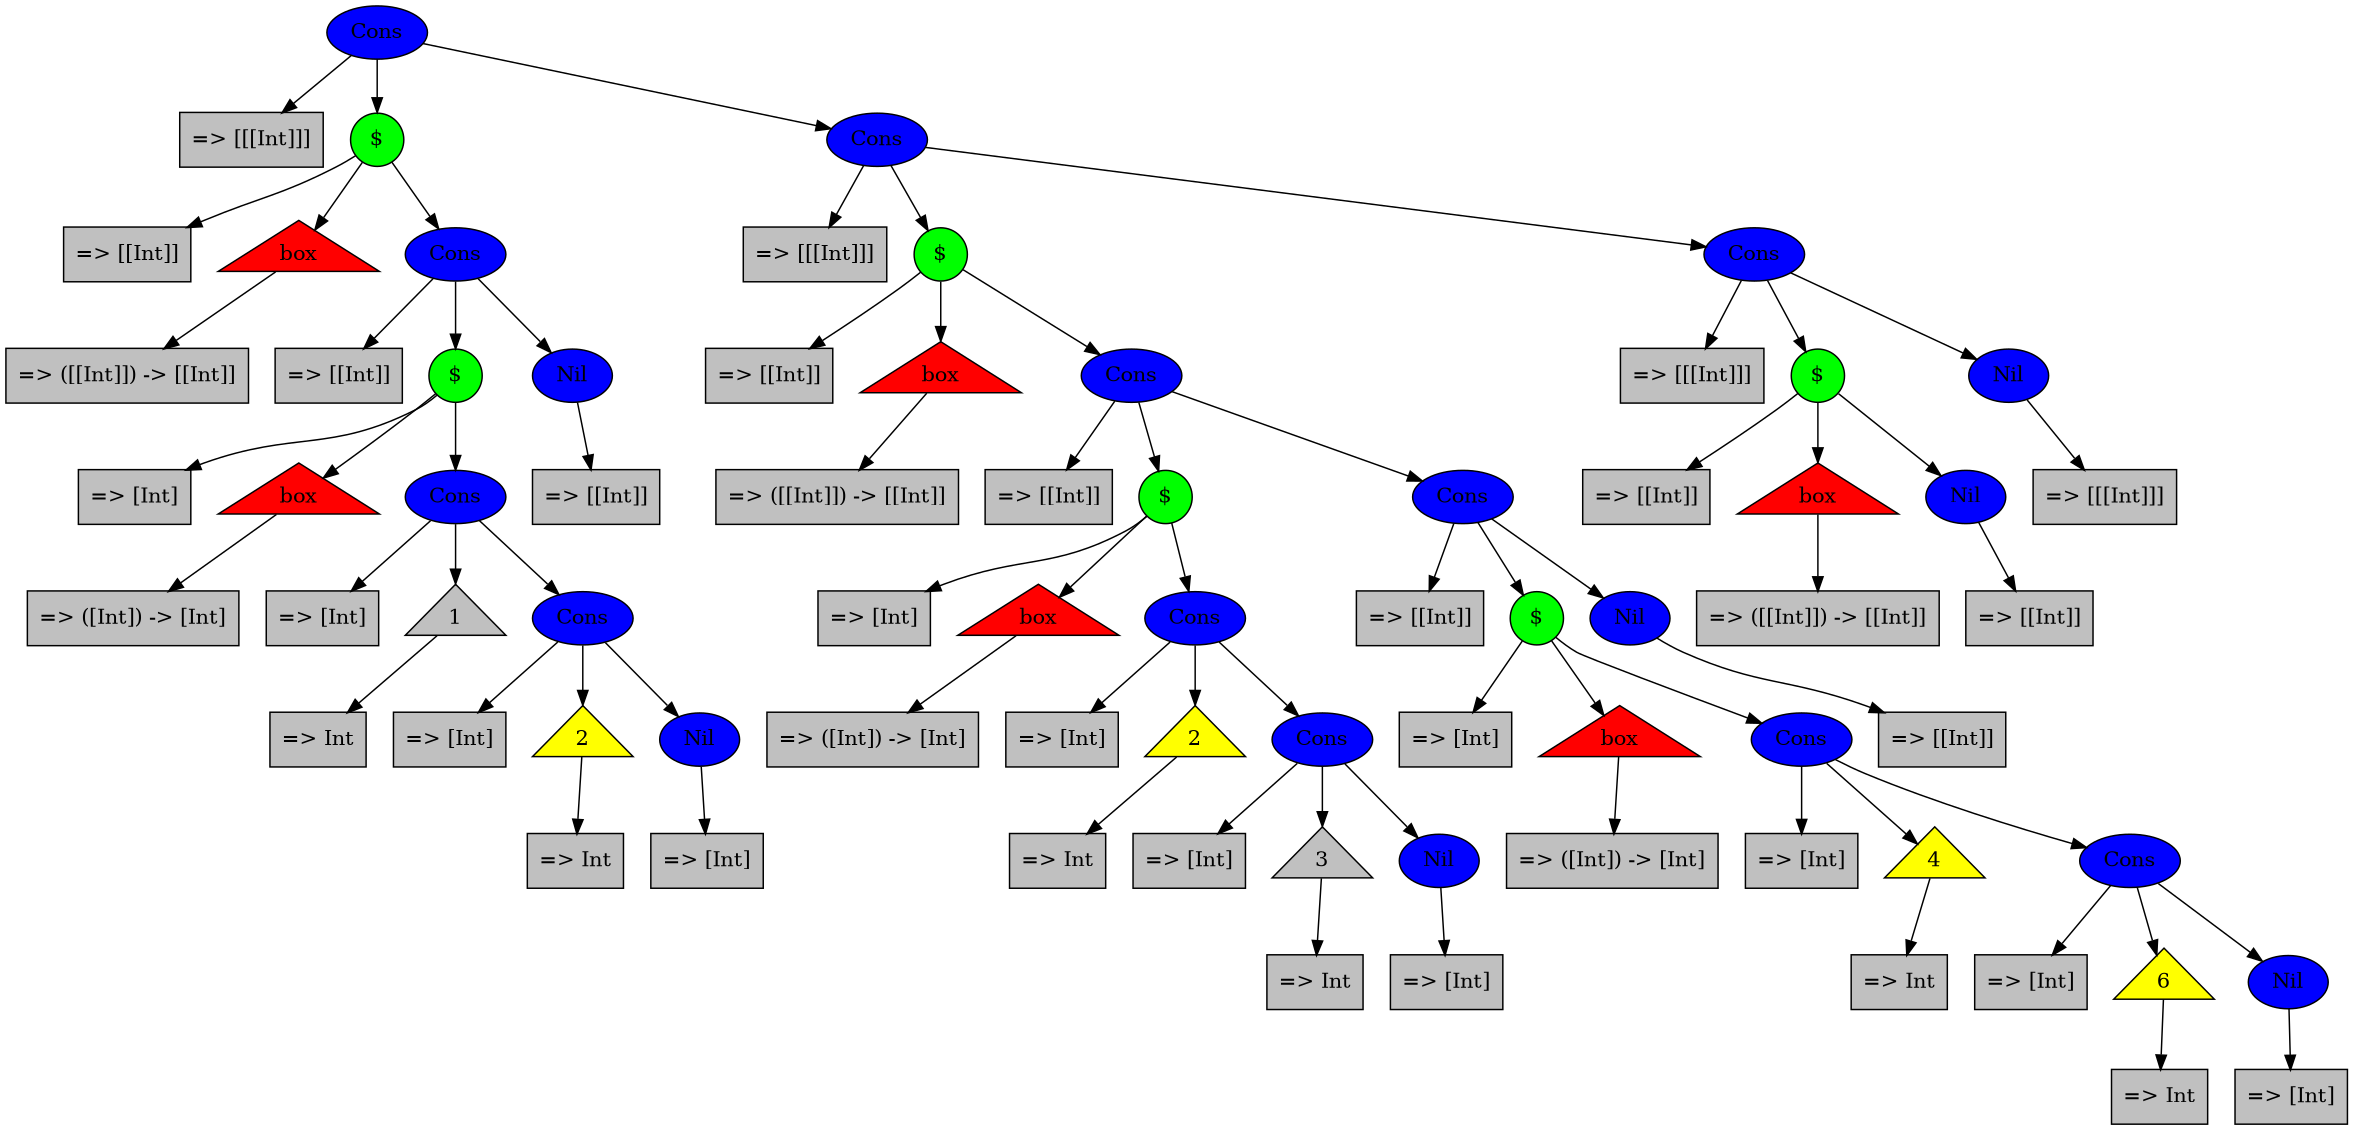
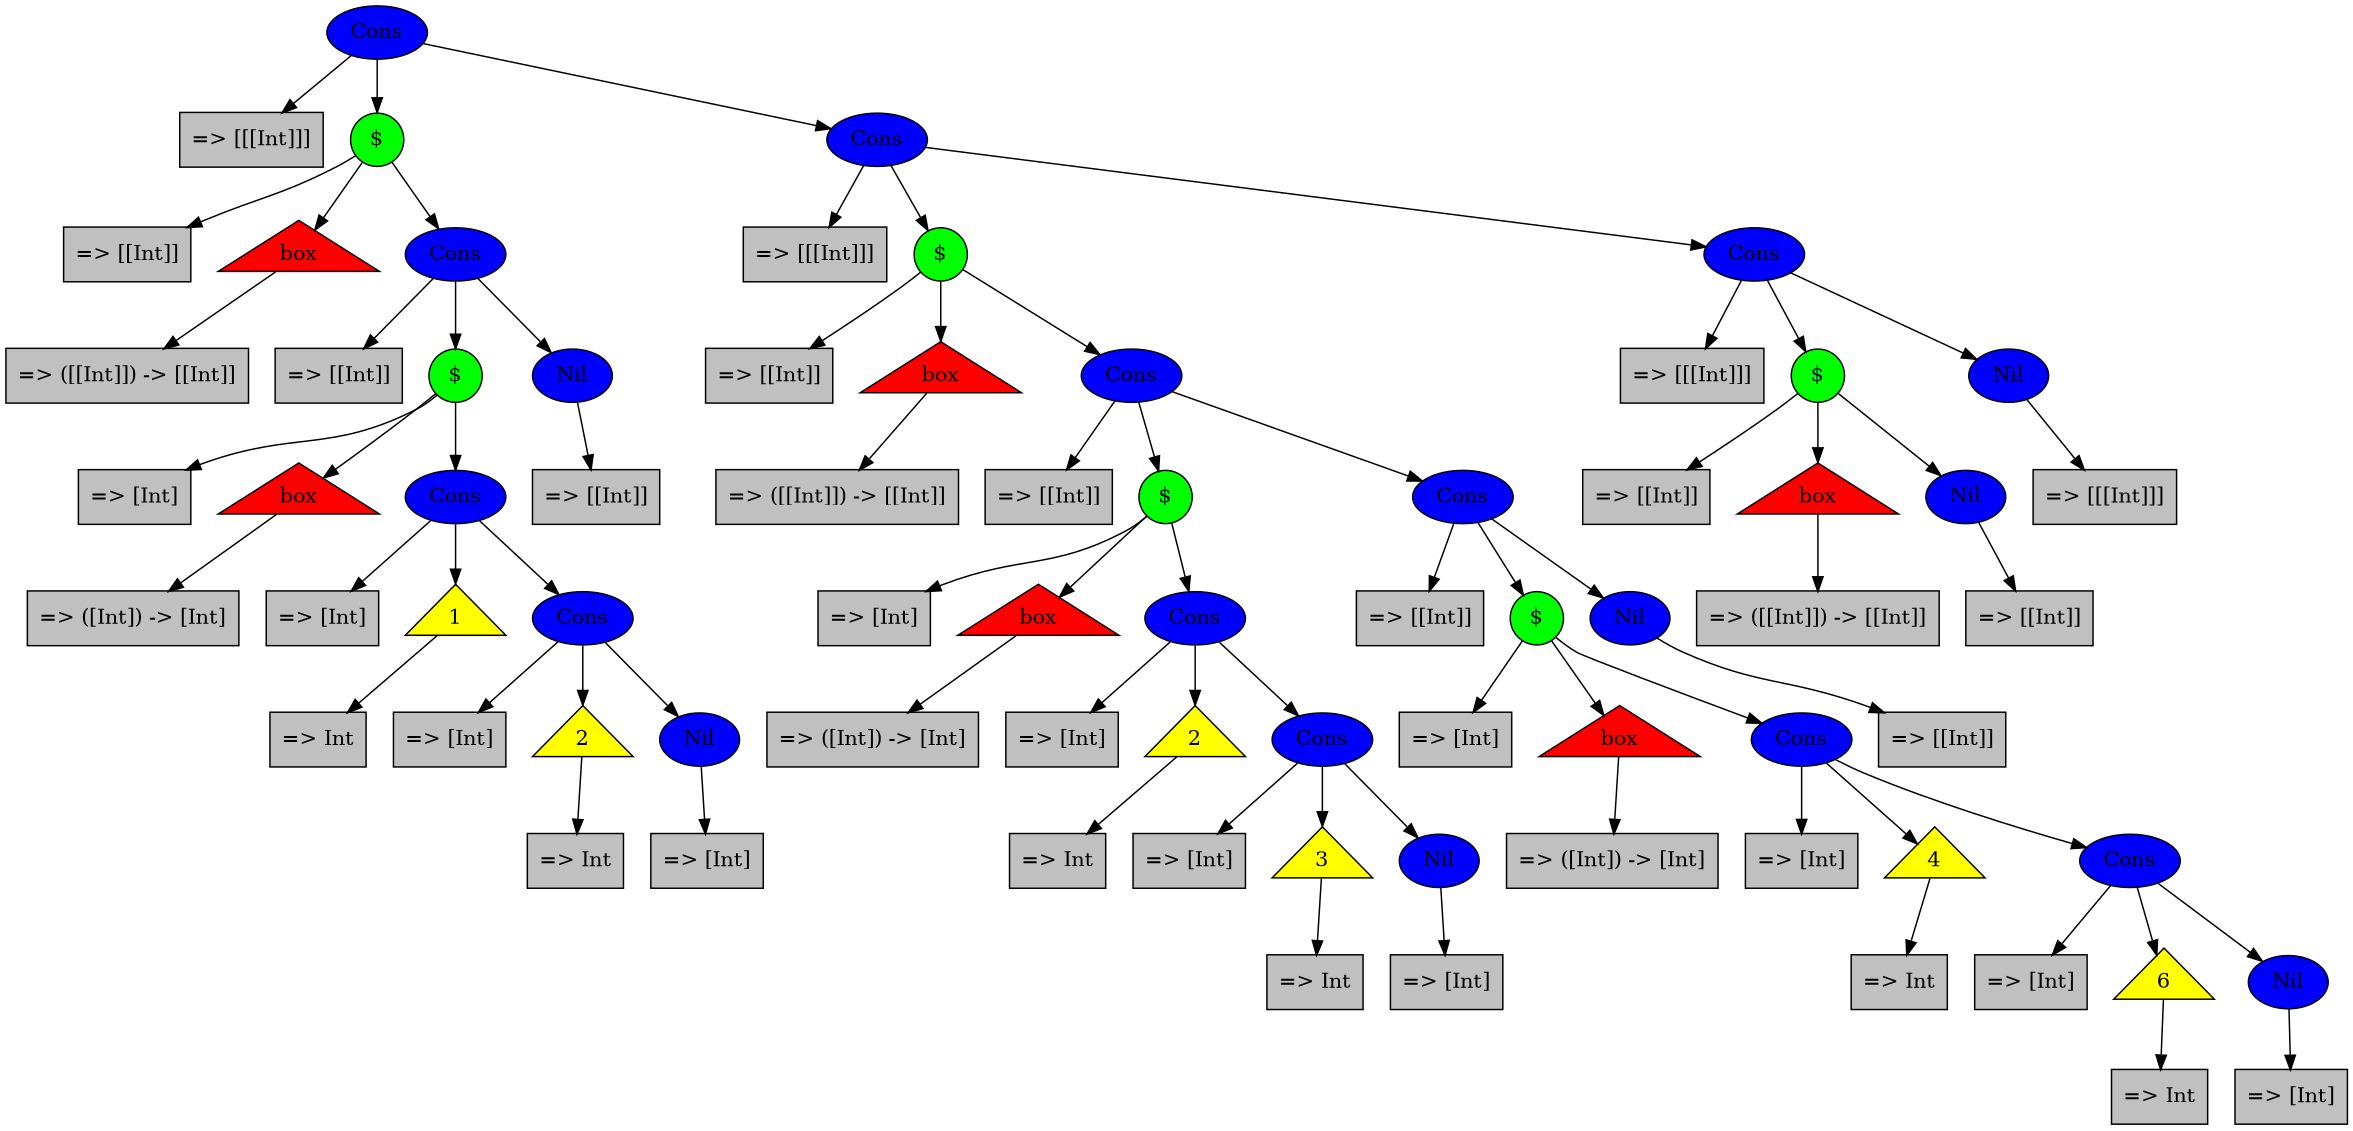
(456, 618) -> (456, 618)
(1322, 861) -> (1322, 861)
